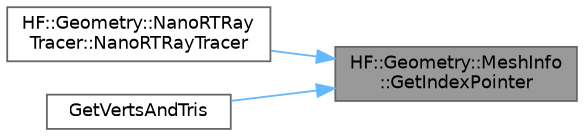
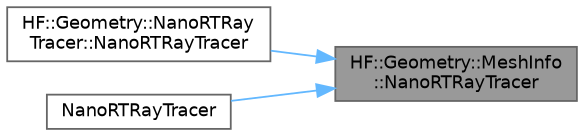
(456, 74) -> (456, 74)
(139, 112) -> (139, 112)
